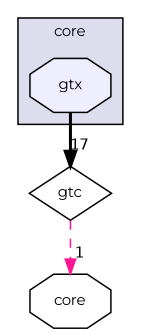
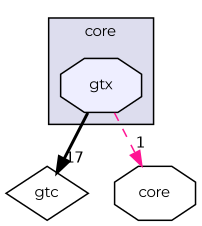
(70, 240) -> (125, 134)
